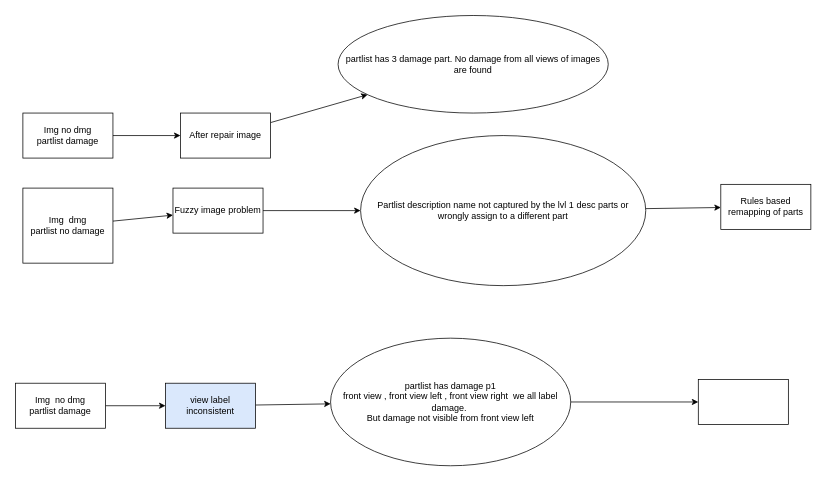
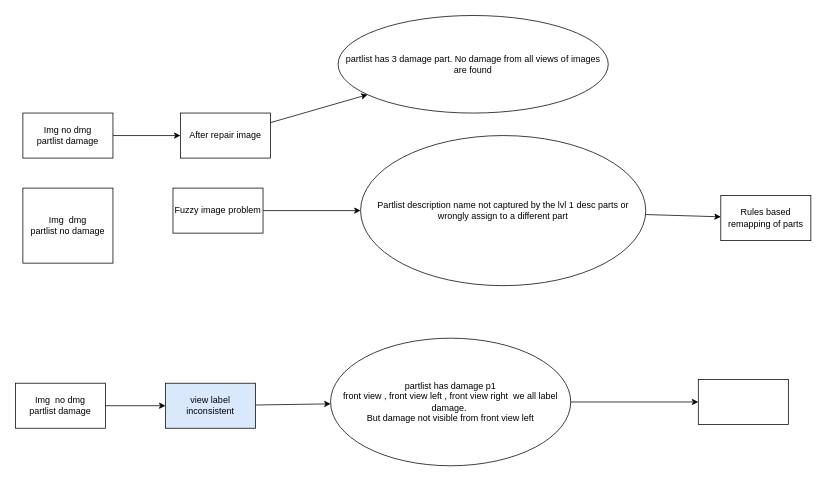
(765, 207) -> (765, 218)
(141, 218) -> none
